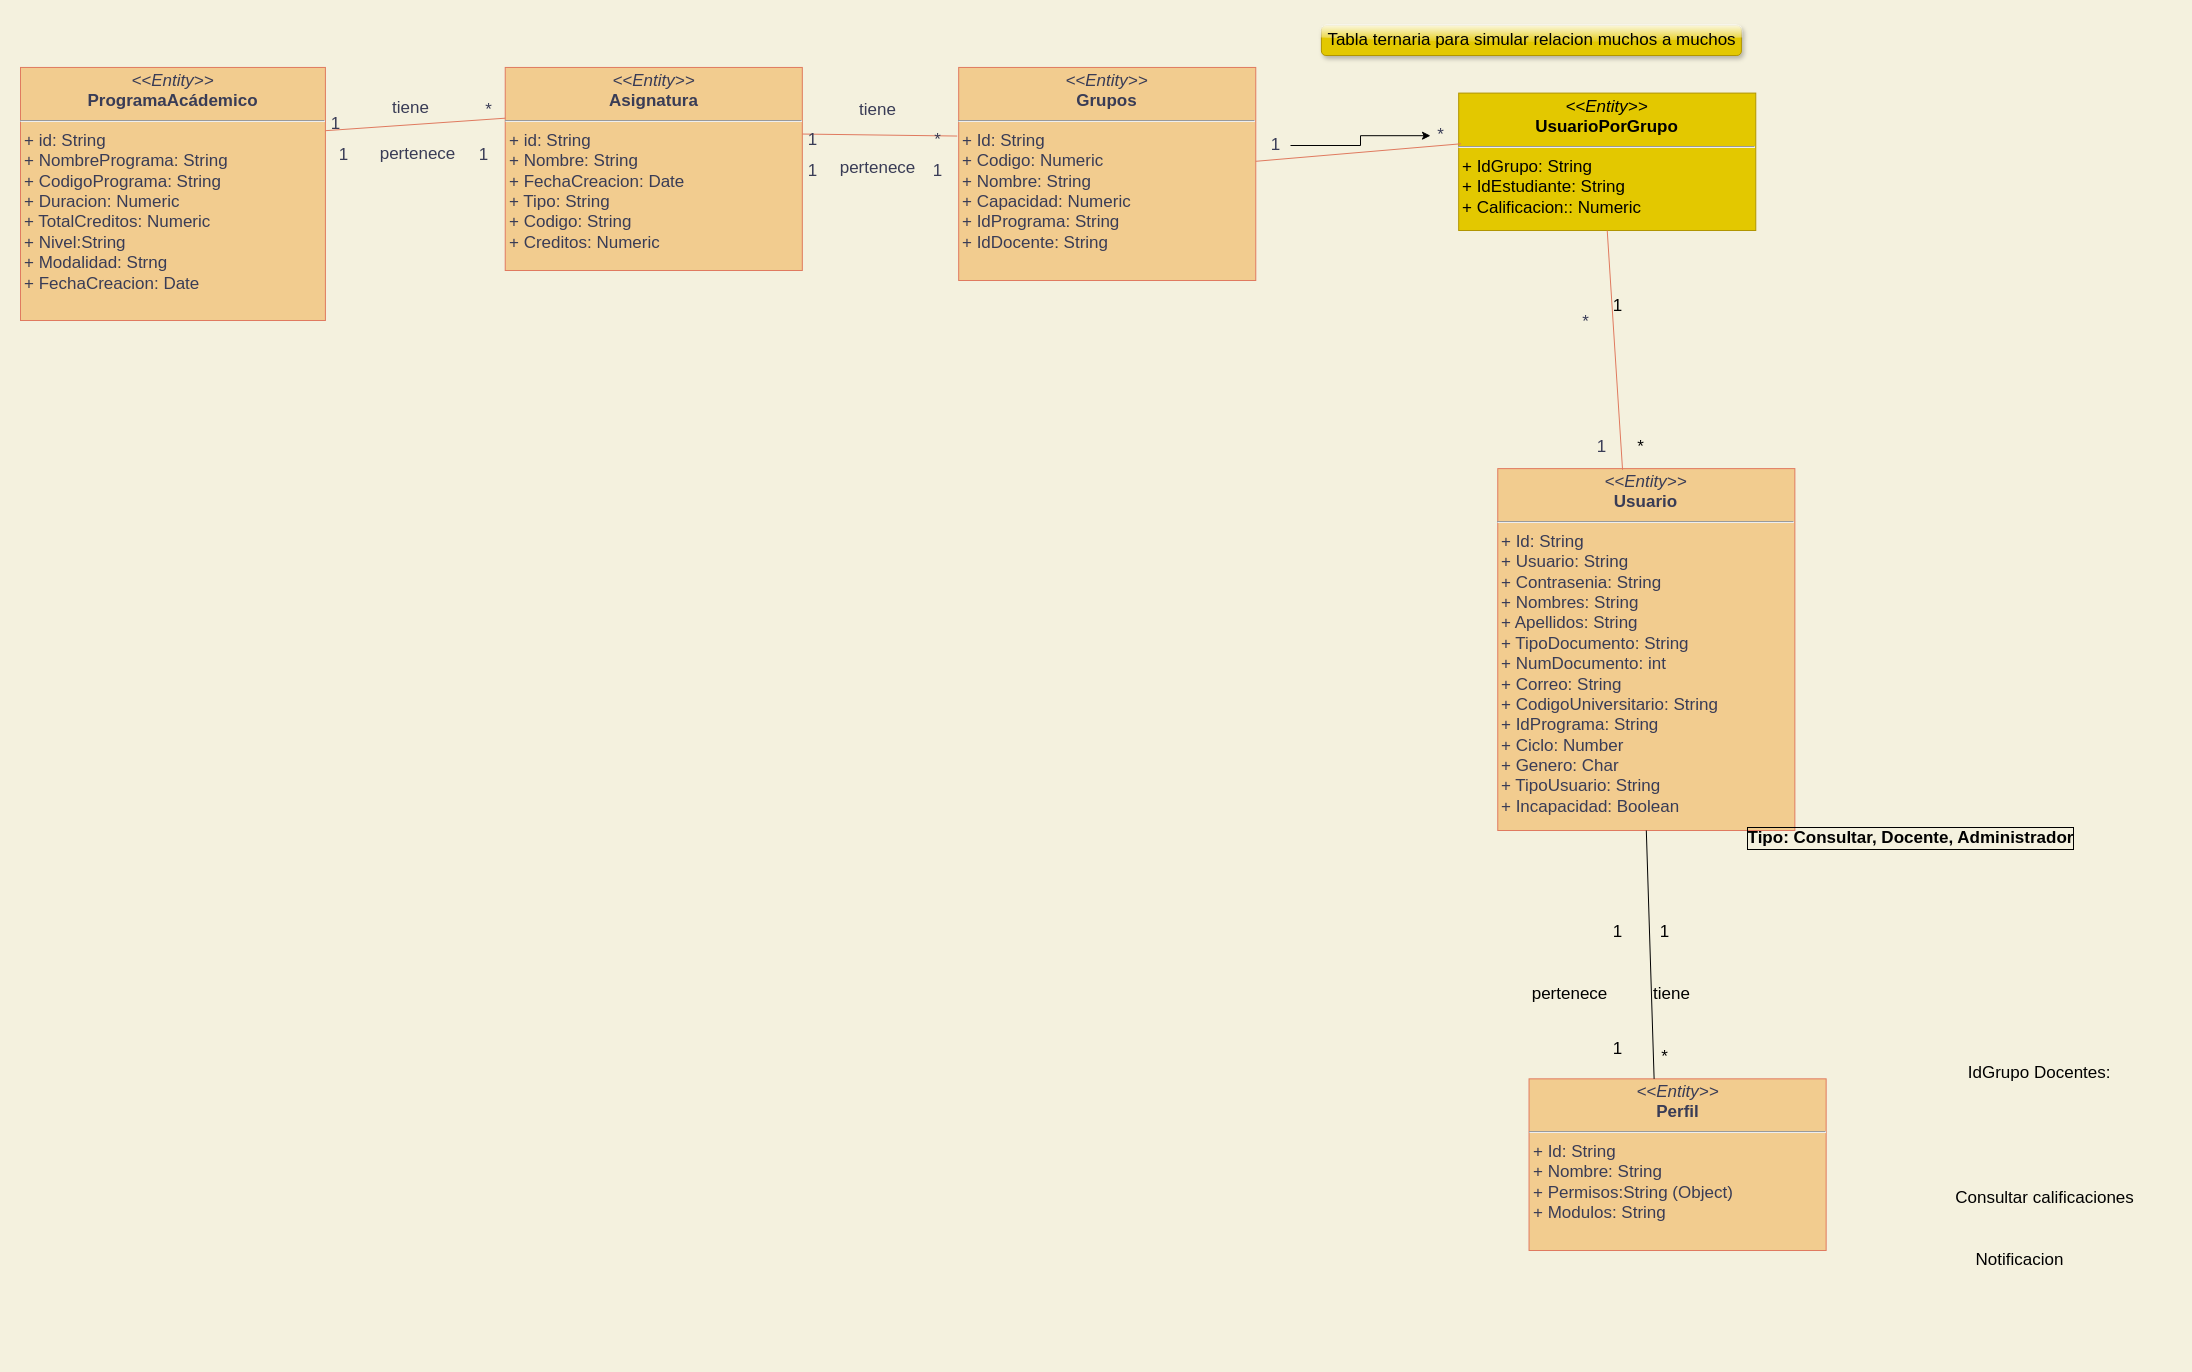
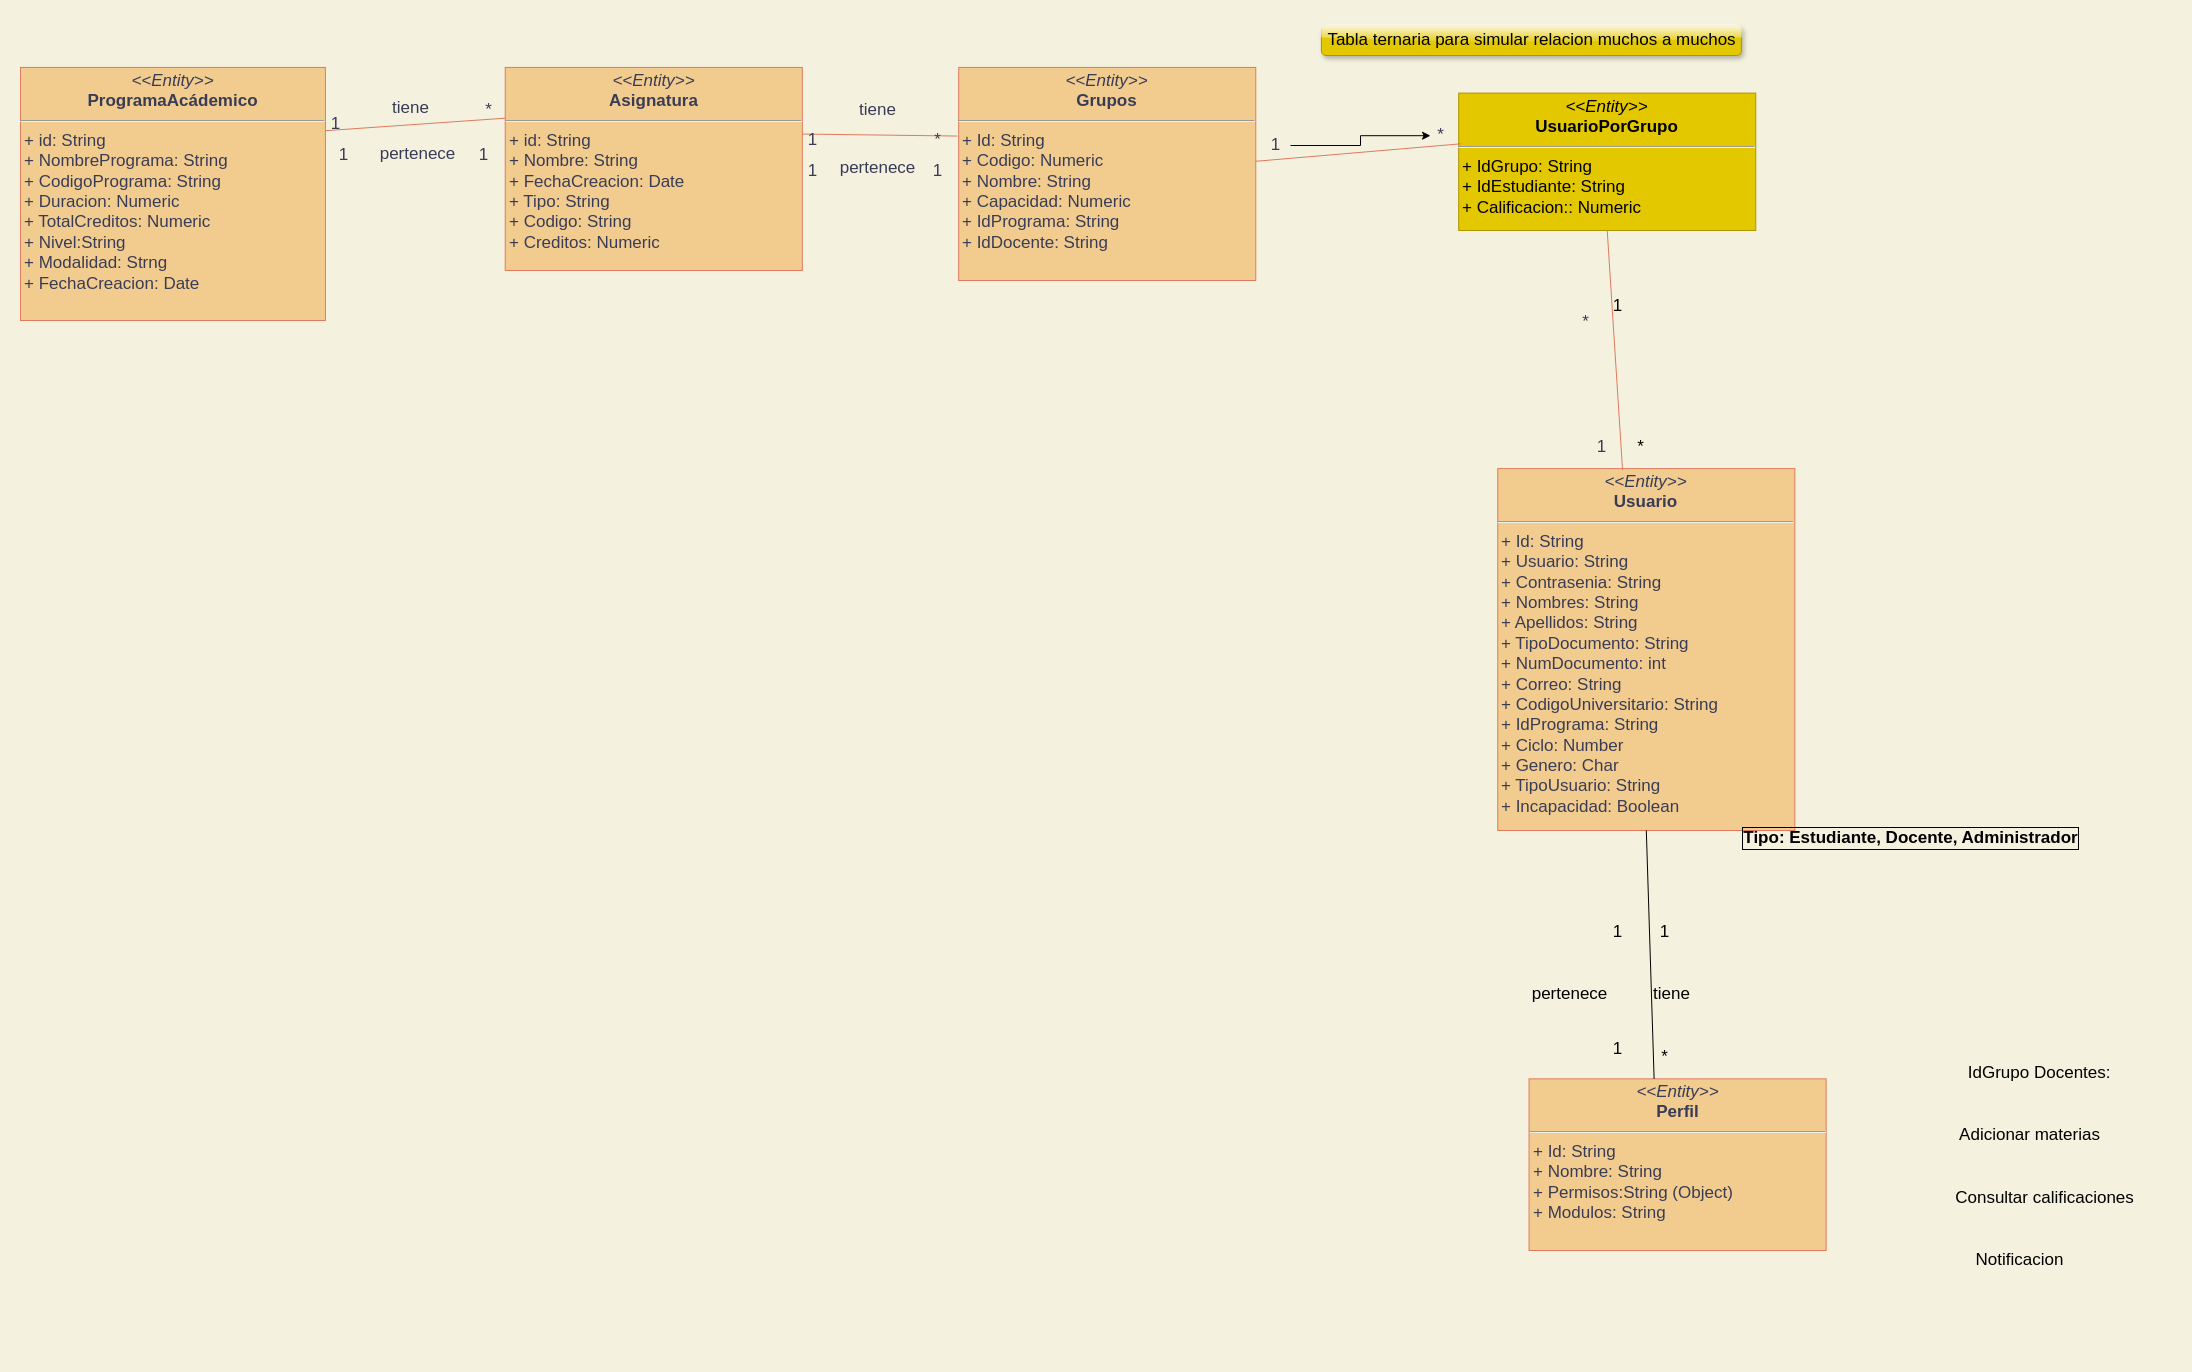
(1911, 839) -> (1911, 839)
none -> (2029, 1136)
